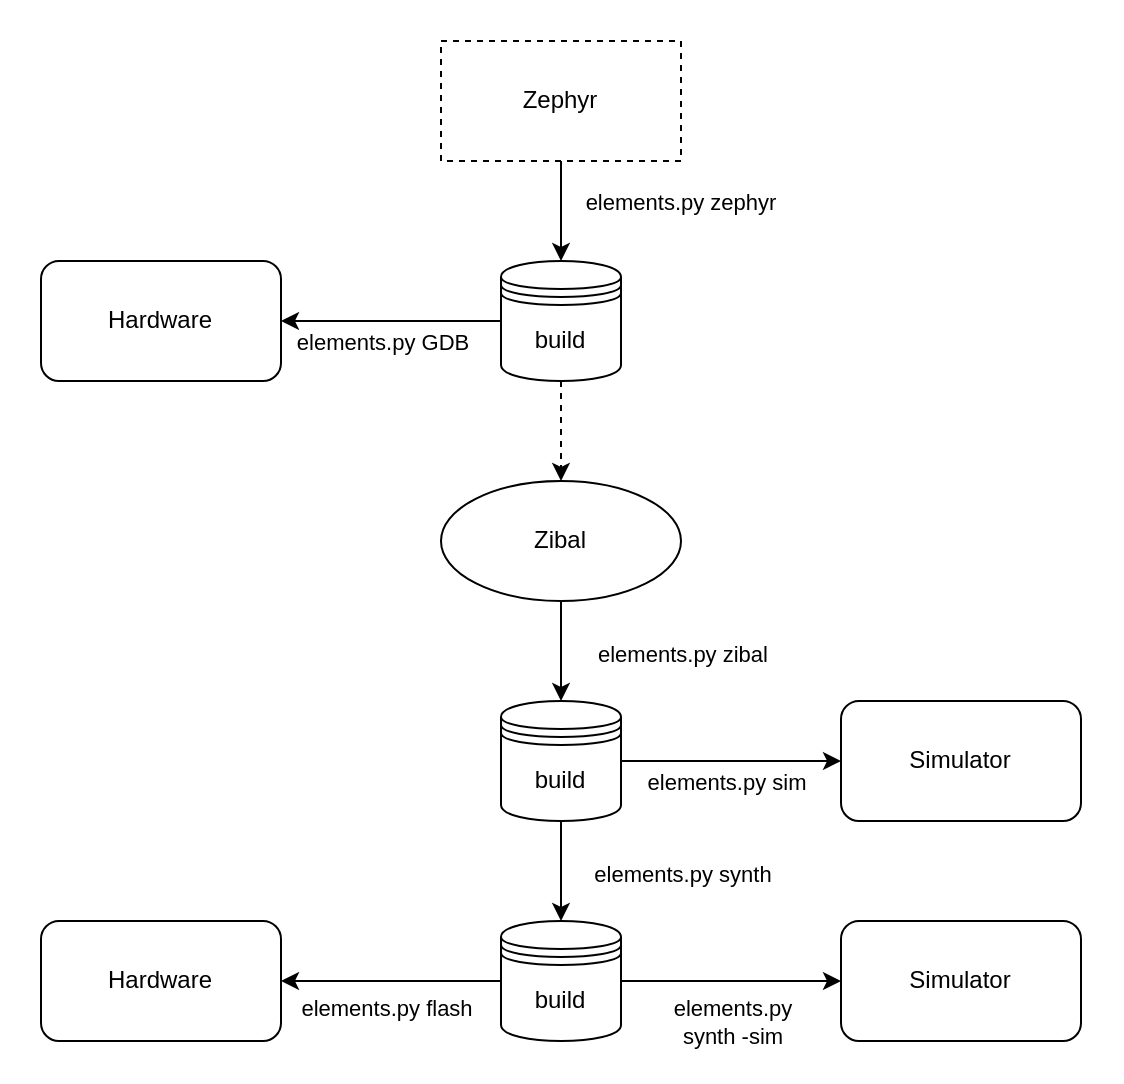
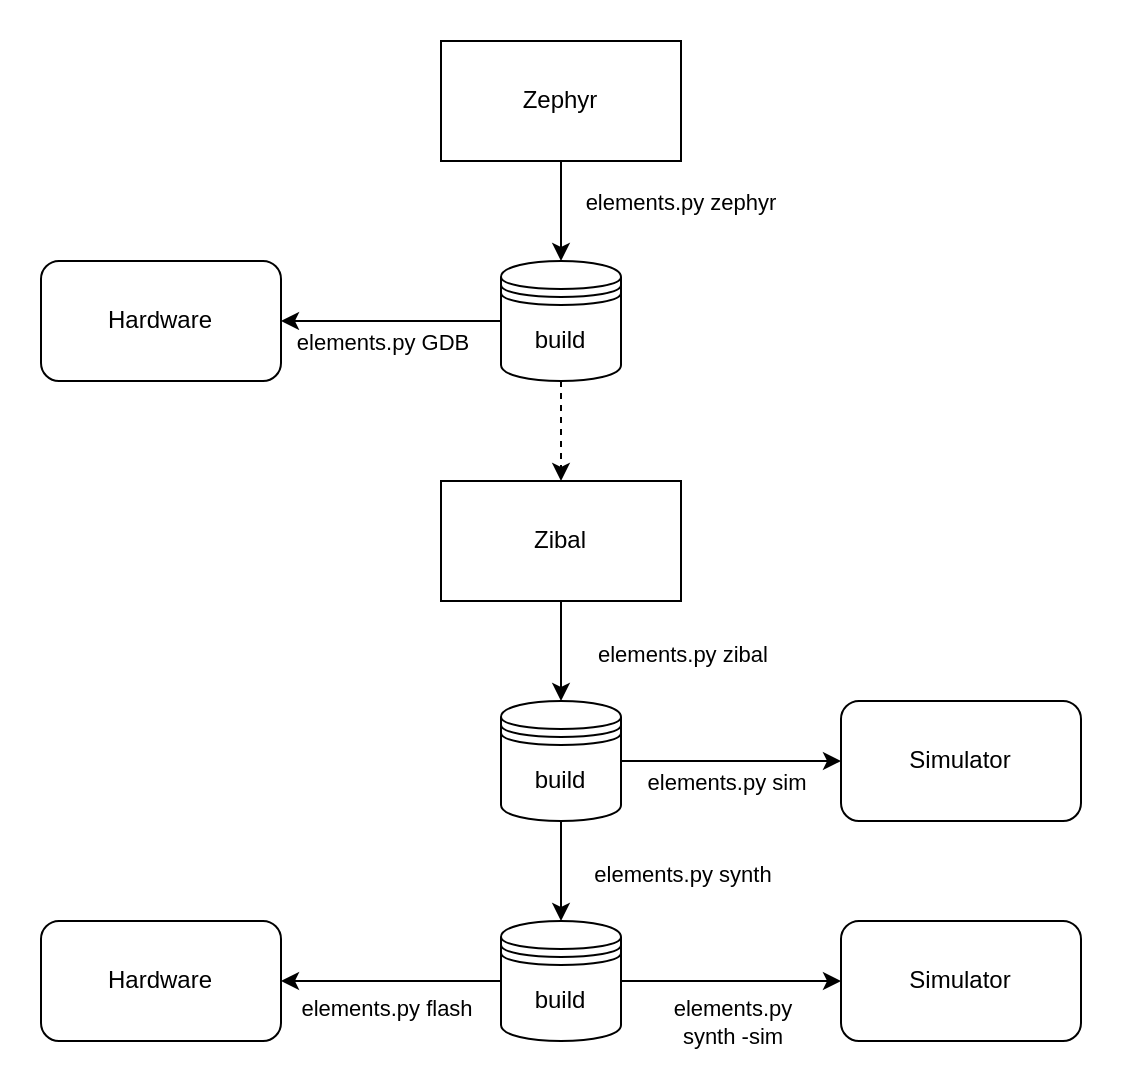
(561, 101) -> (561, 101)
(561, 541) -> (561, 541)
